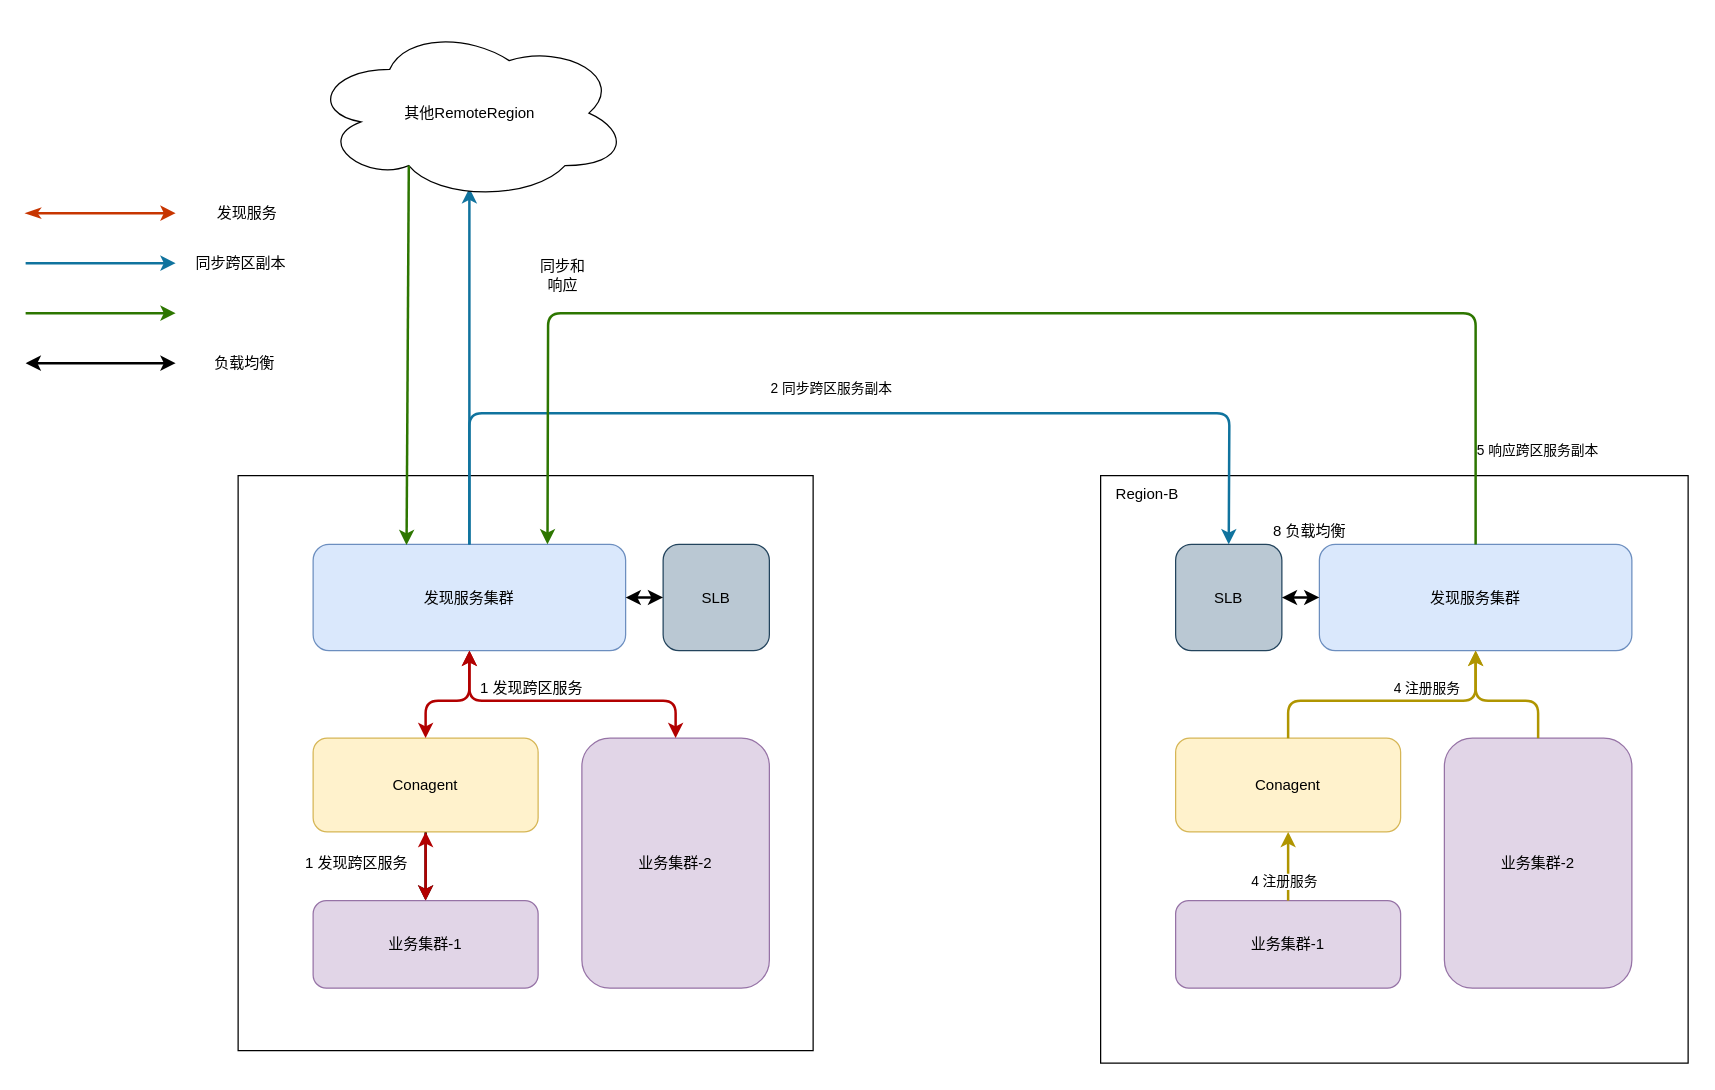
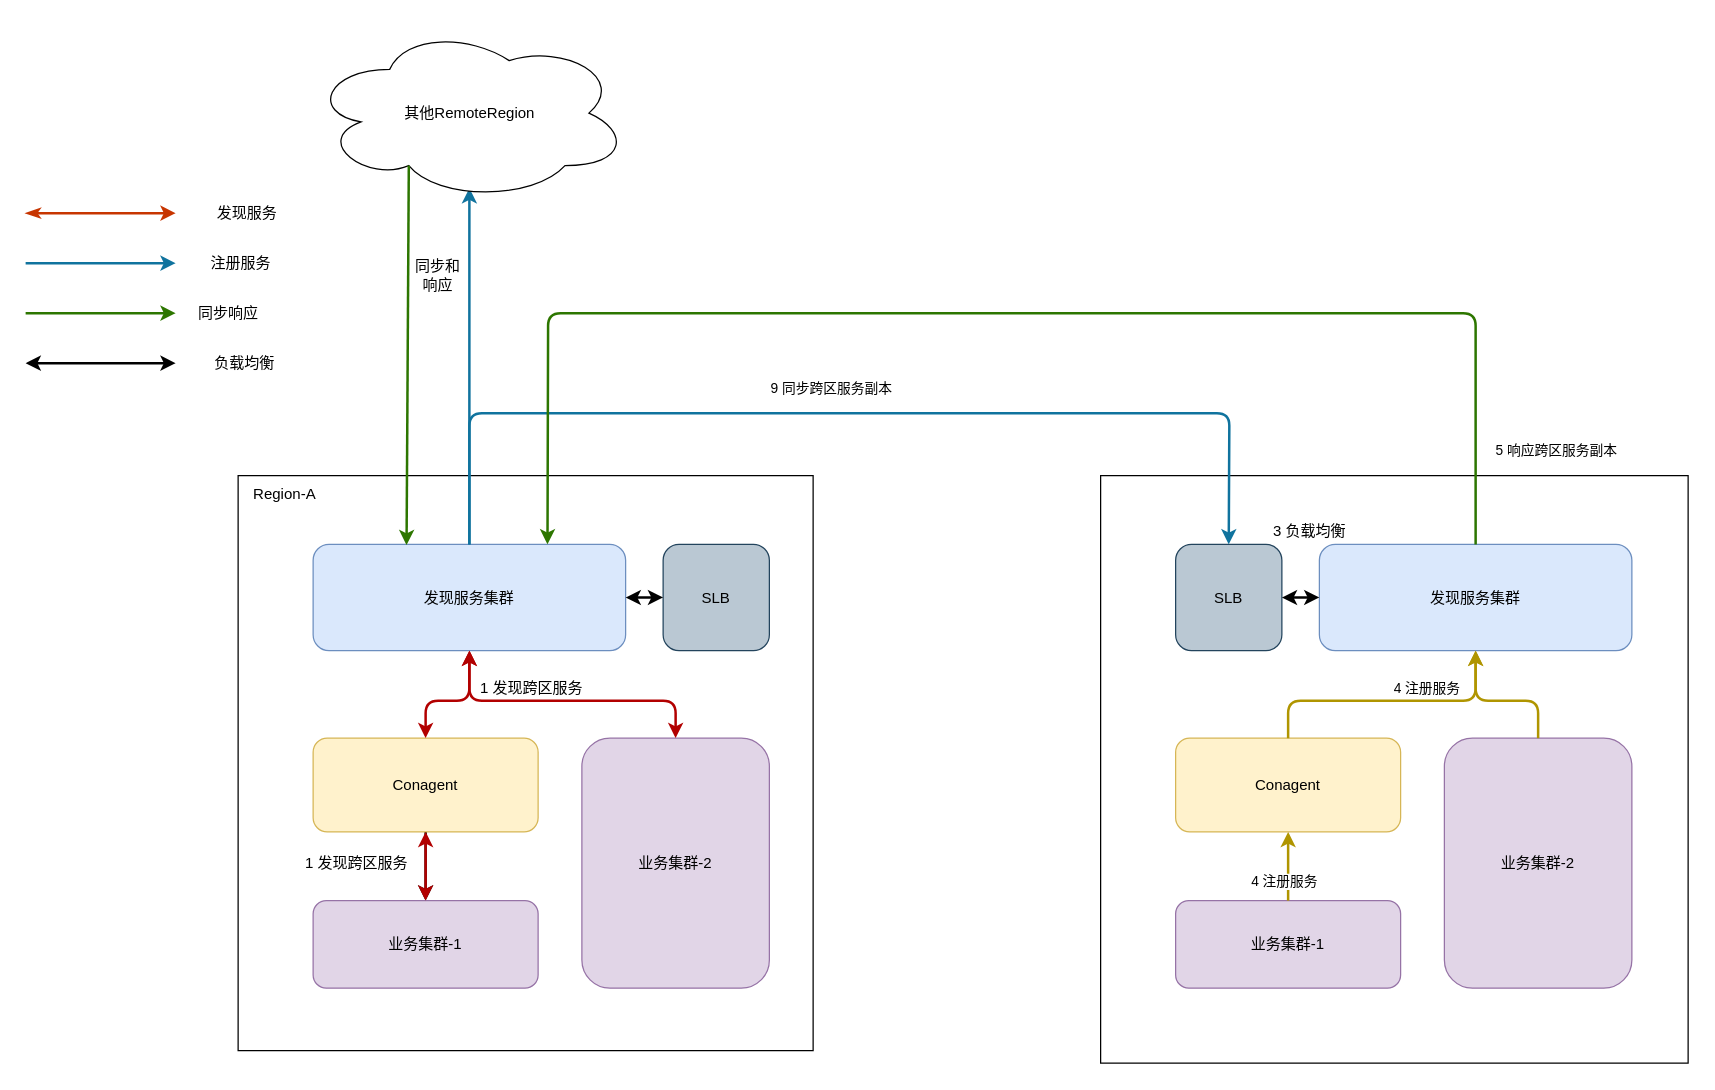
(241, 263) -> (241, 263)
(563, 276) -> (438, 276)
none -> (229, 313)
(832, 388) -> (832, 388)
(1538, 451) -> (1557, 451)
none -> (285, 494)
(1148, 494) -> none
(1310, 532) -> (1310, 532)
